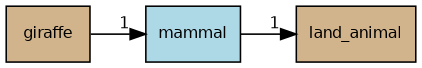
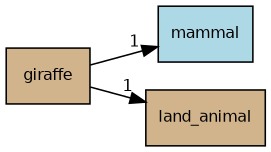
(260, 34) -> (110, 93)
